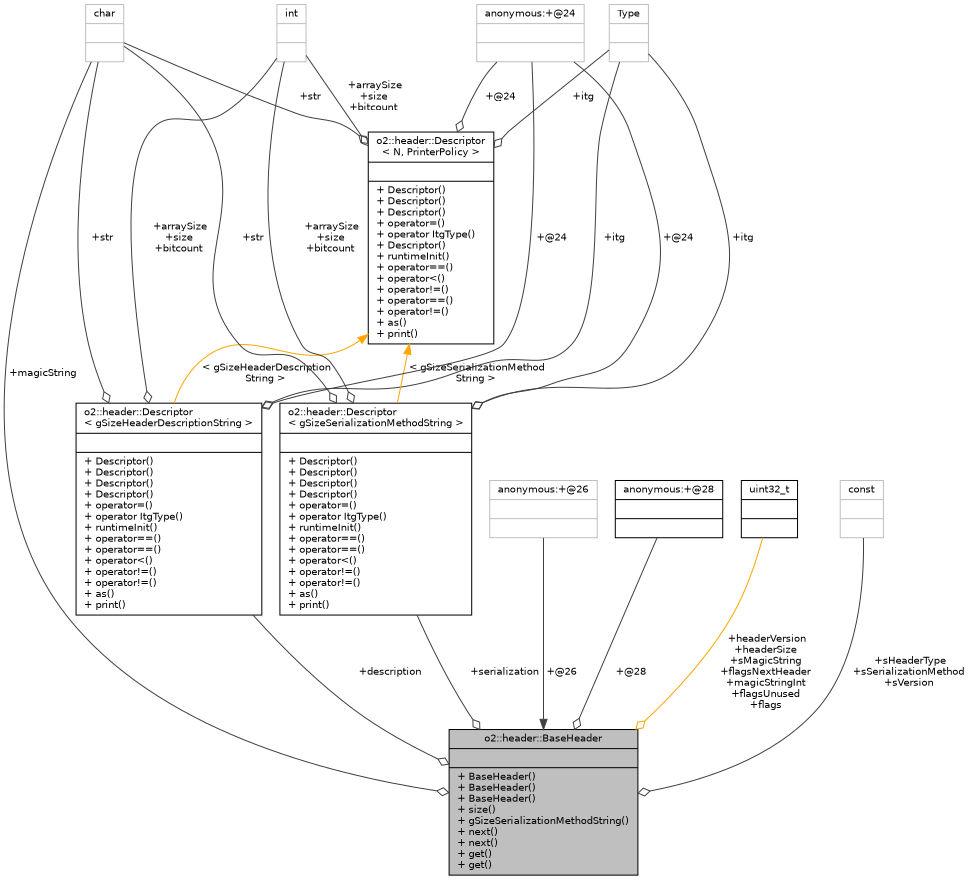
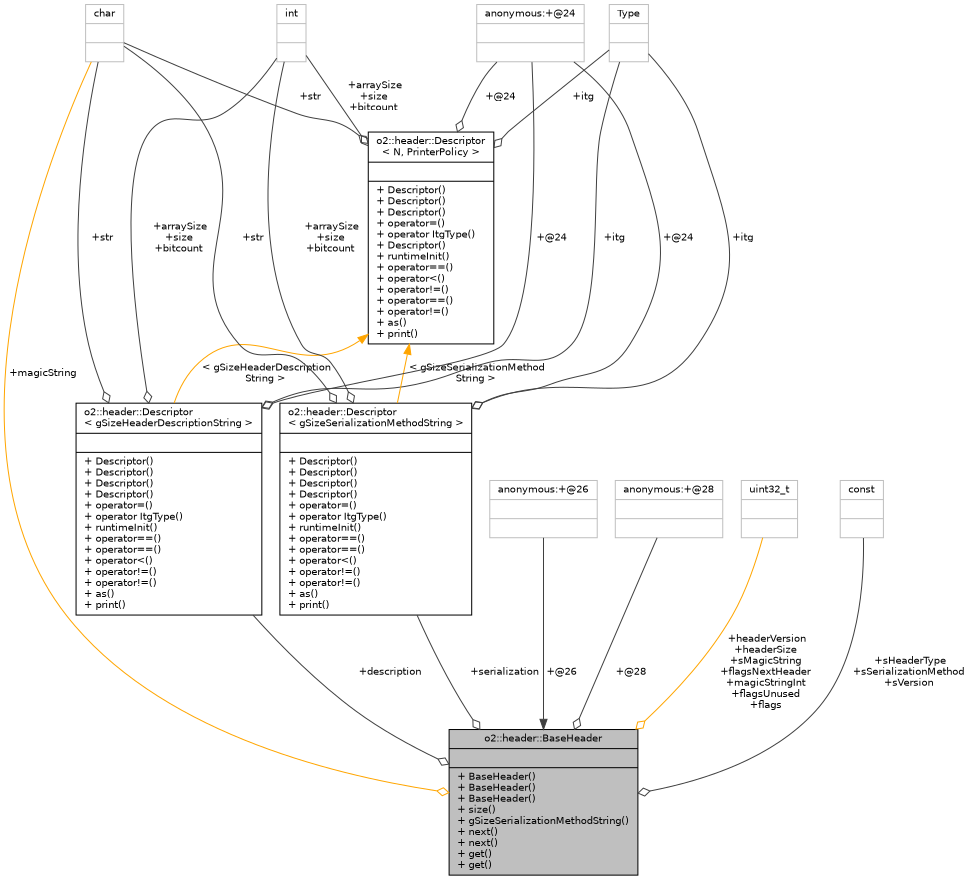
(669, 509) -> (669, 509)
(769, 509) -> (769, 509)
(27, 545) -> (27, 545)
